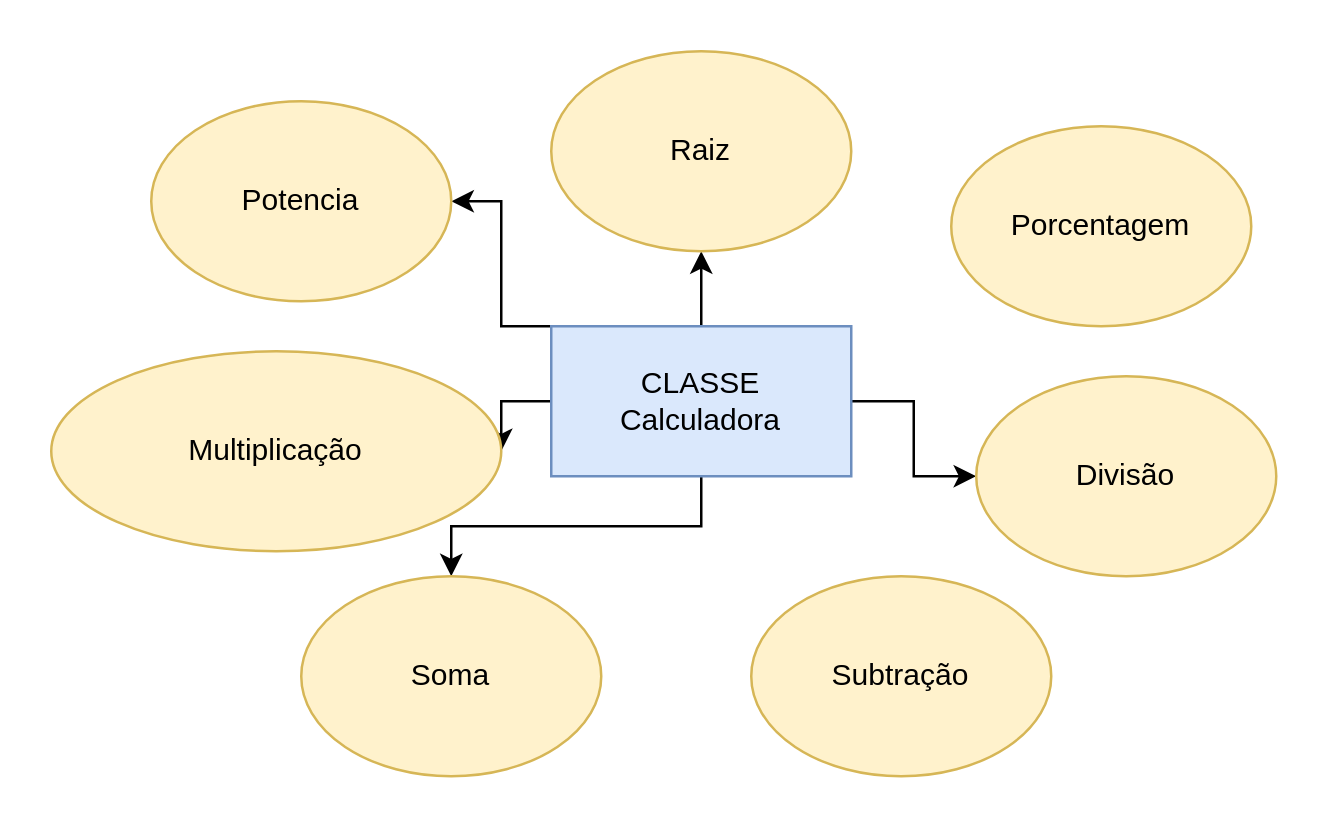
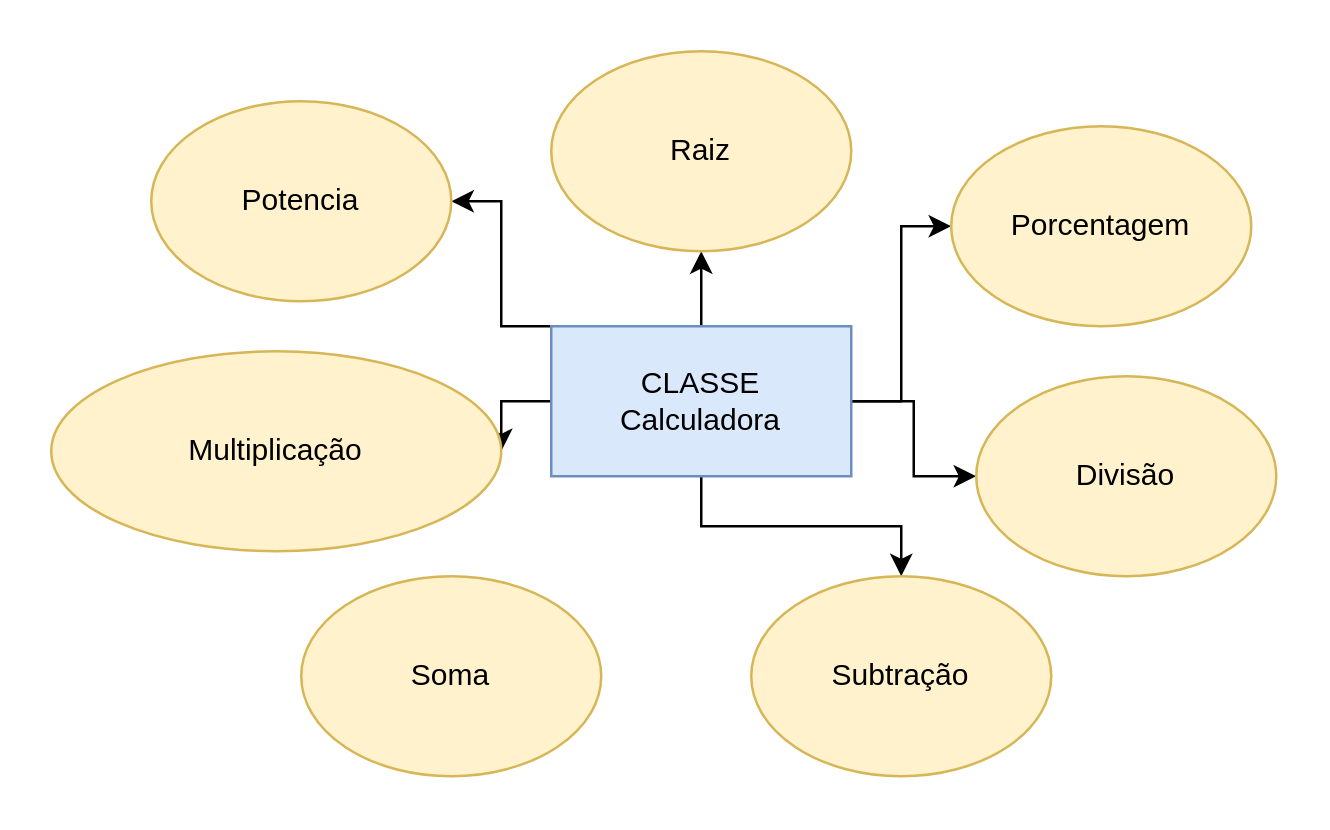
(557, 526) -> (901, 295)
none -> (820, 526)
